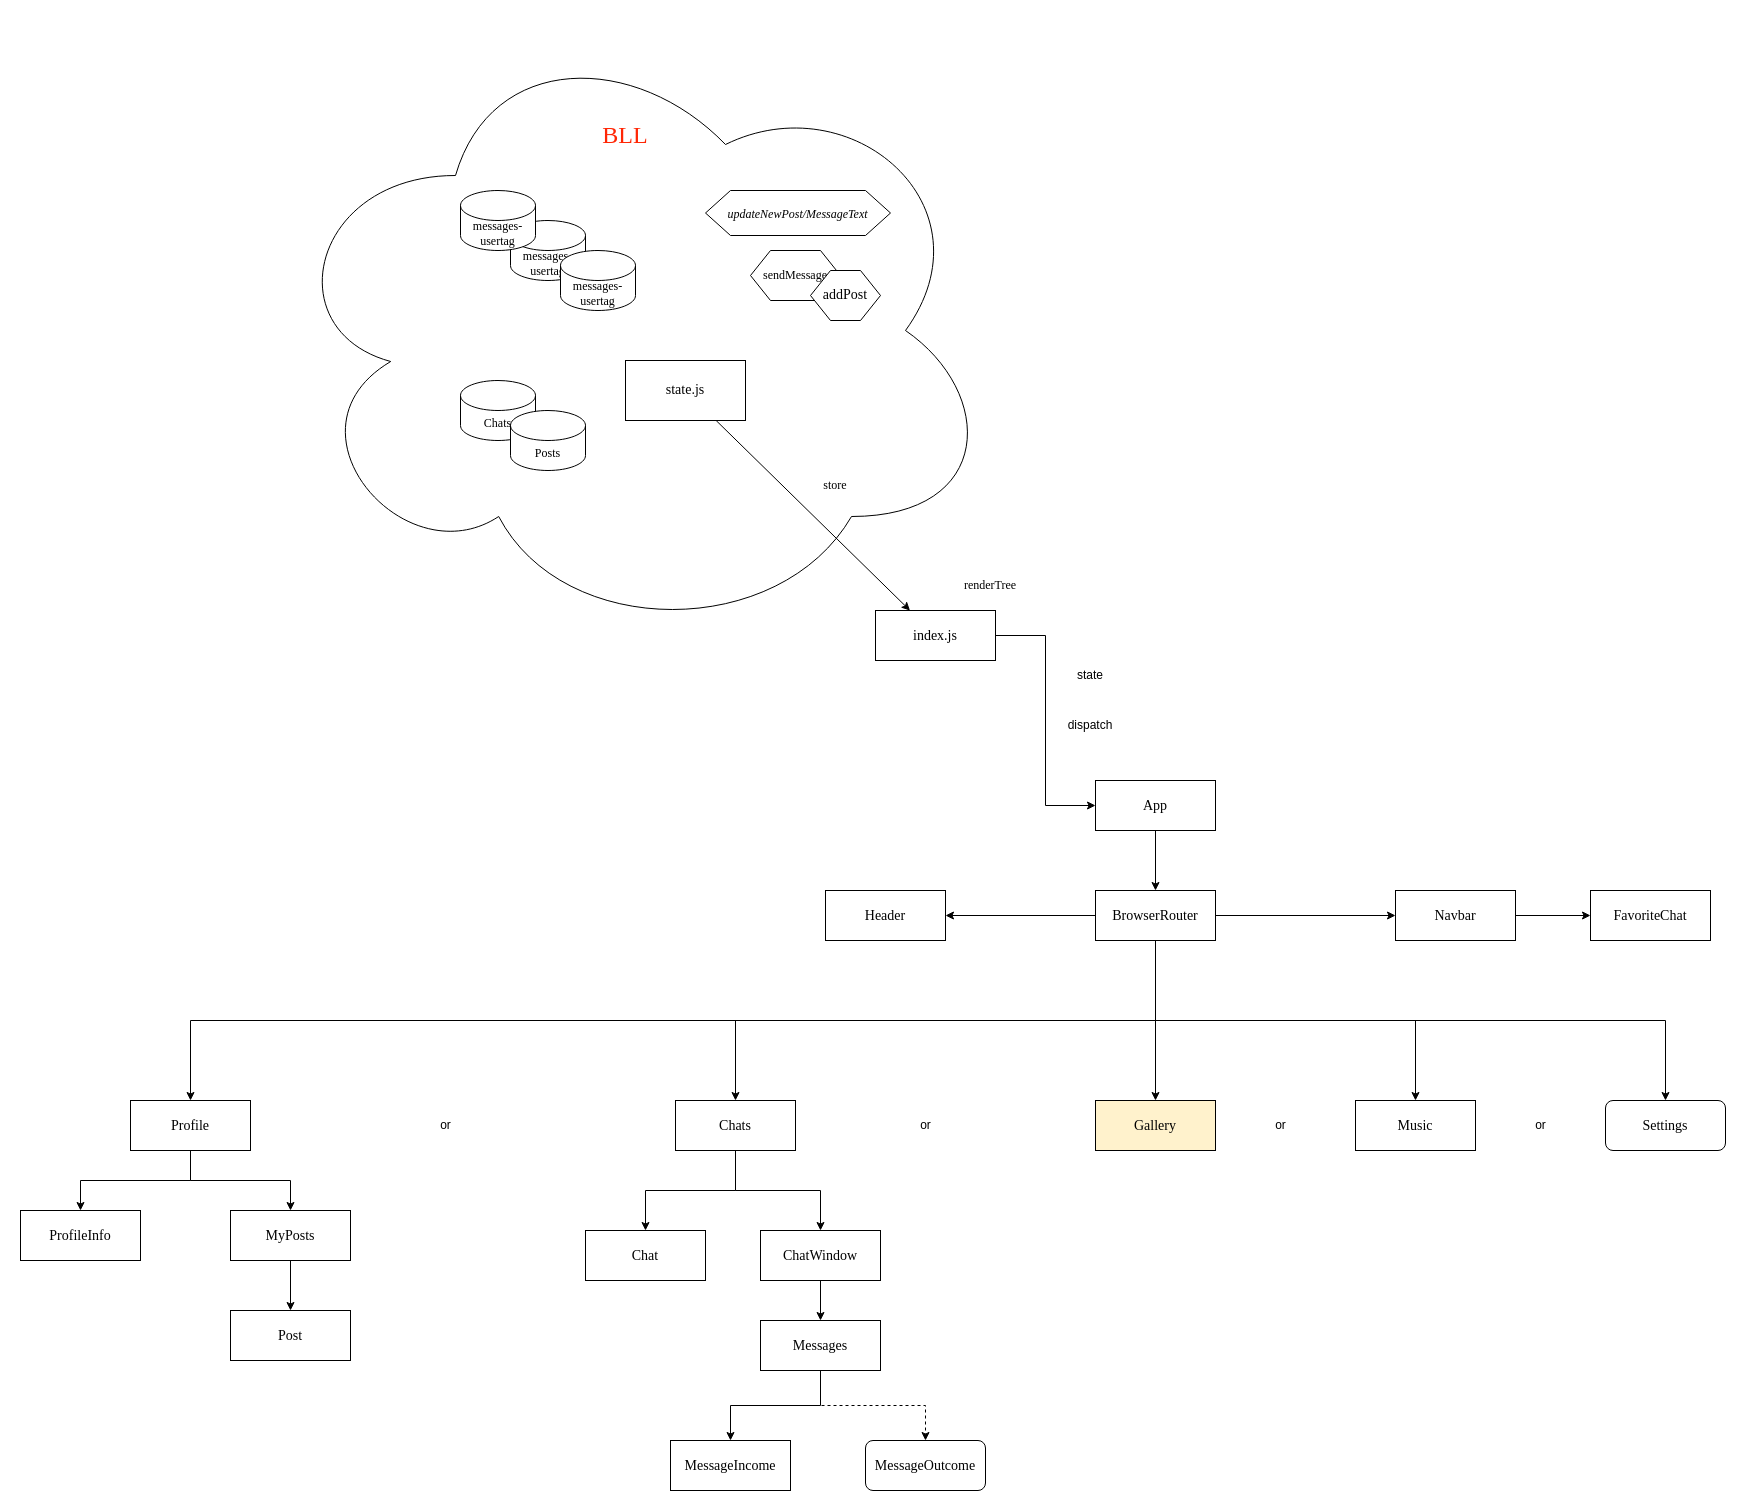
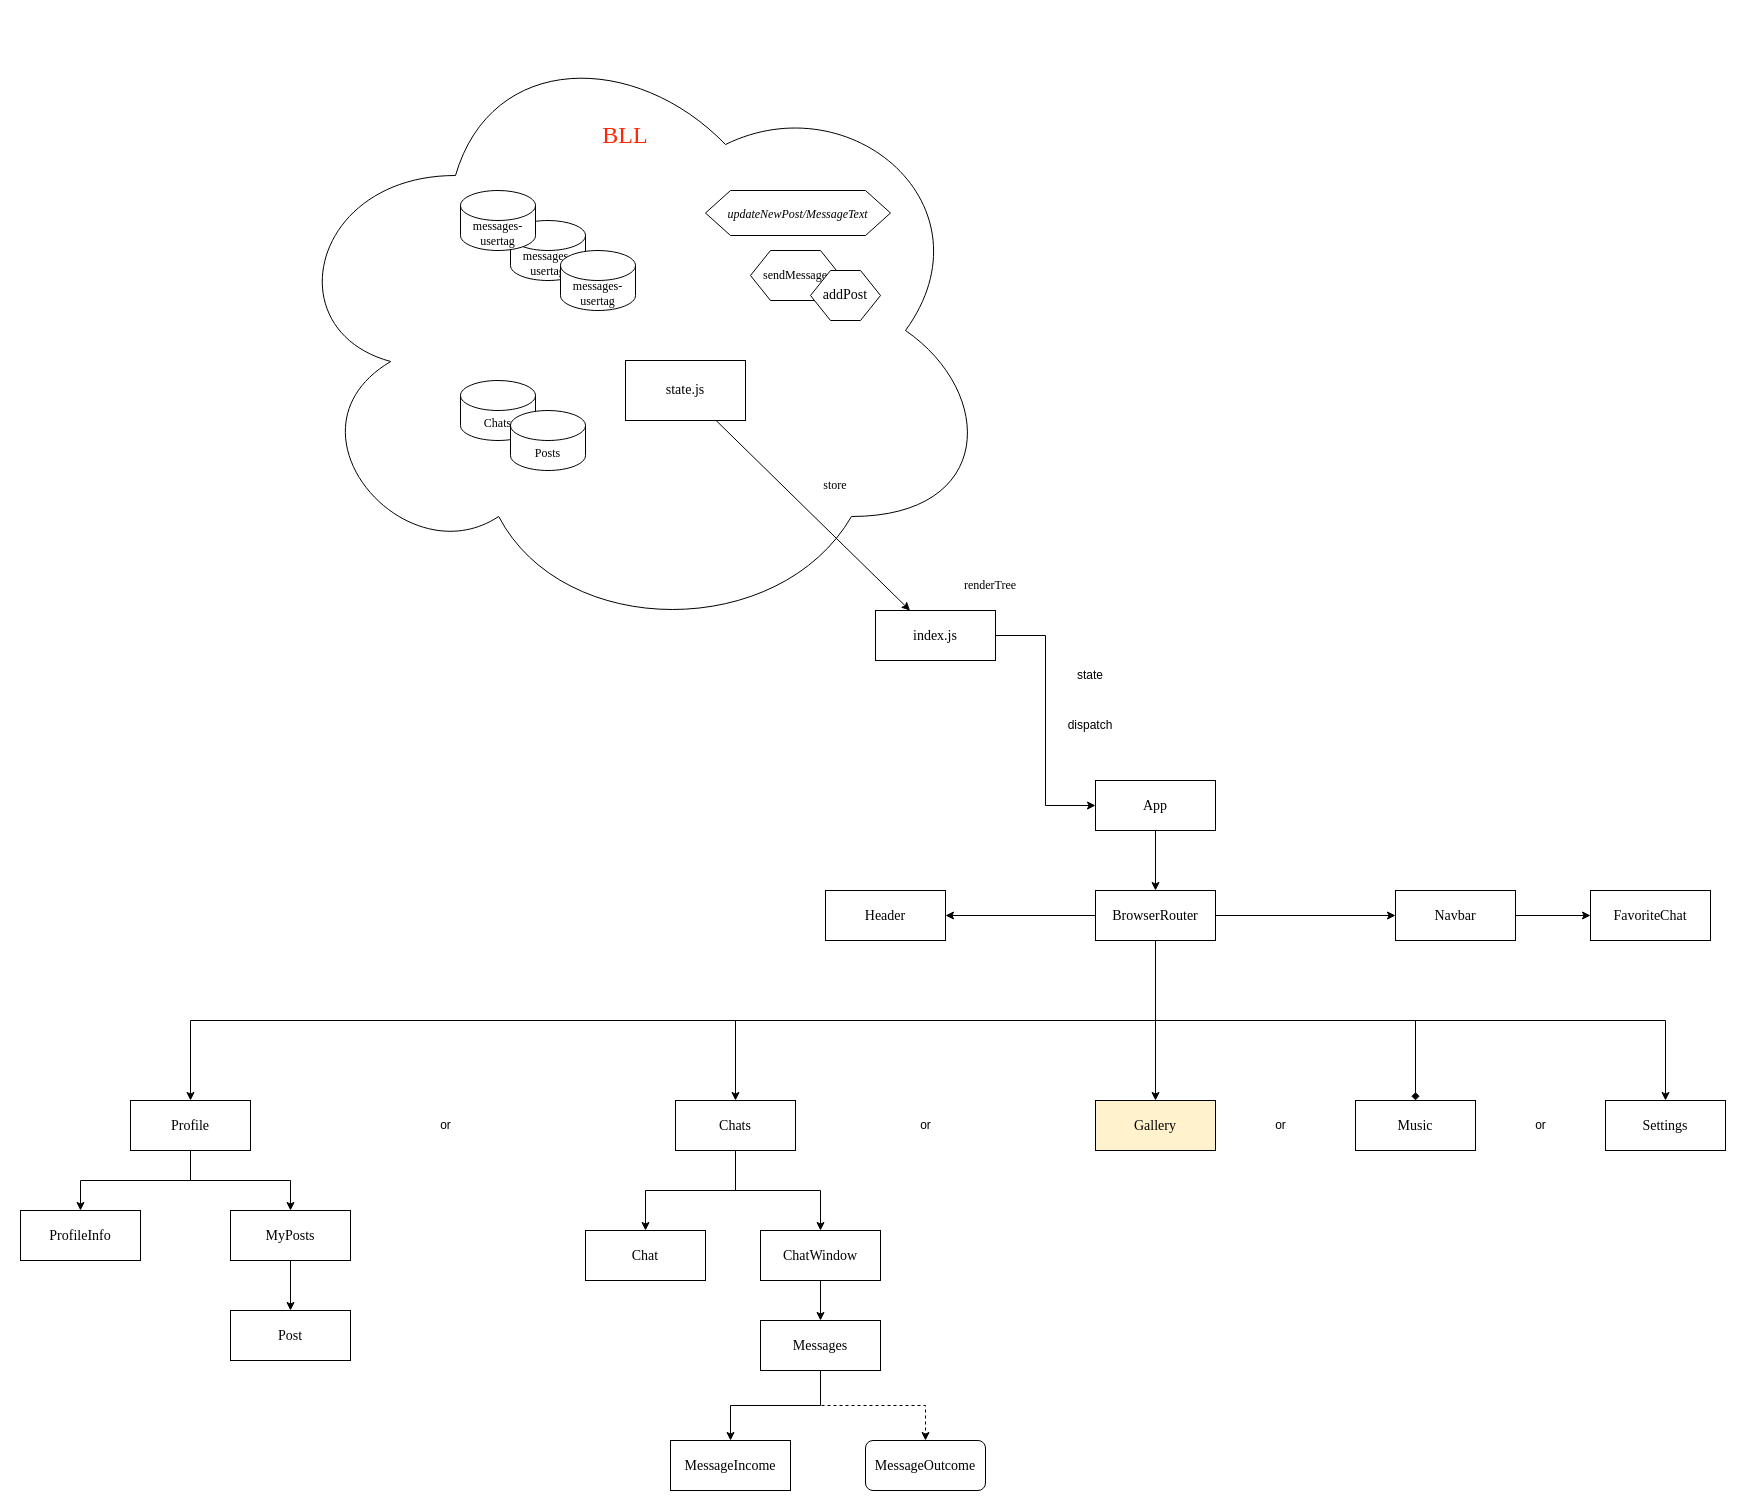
(1416, 1092) -> (1416, 1091)
(1666, 1126) -> (1666, 1126)
